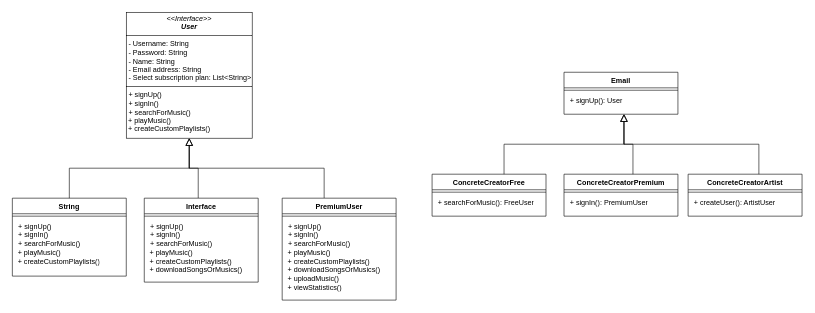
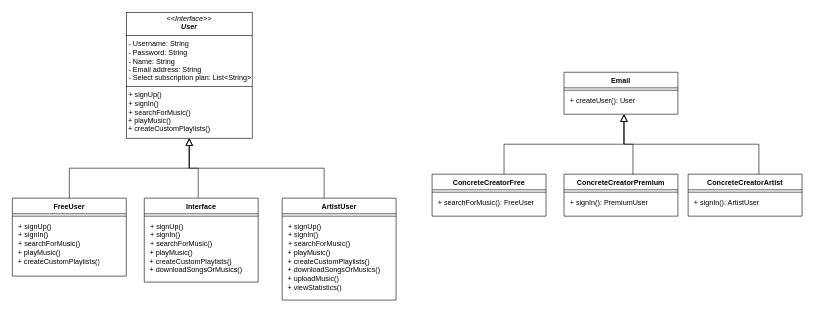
(596, 101) -> (605, 101)
(741, 203) -> (732, 203)
(69, 207) -> (69, 207)
(339, 207) -> (339, 207)
